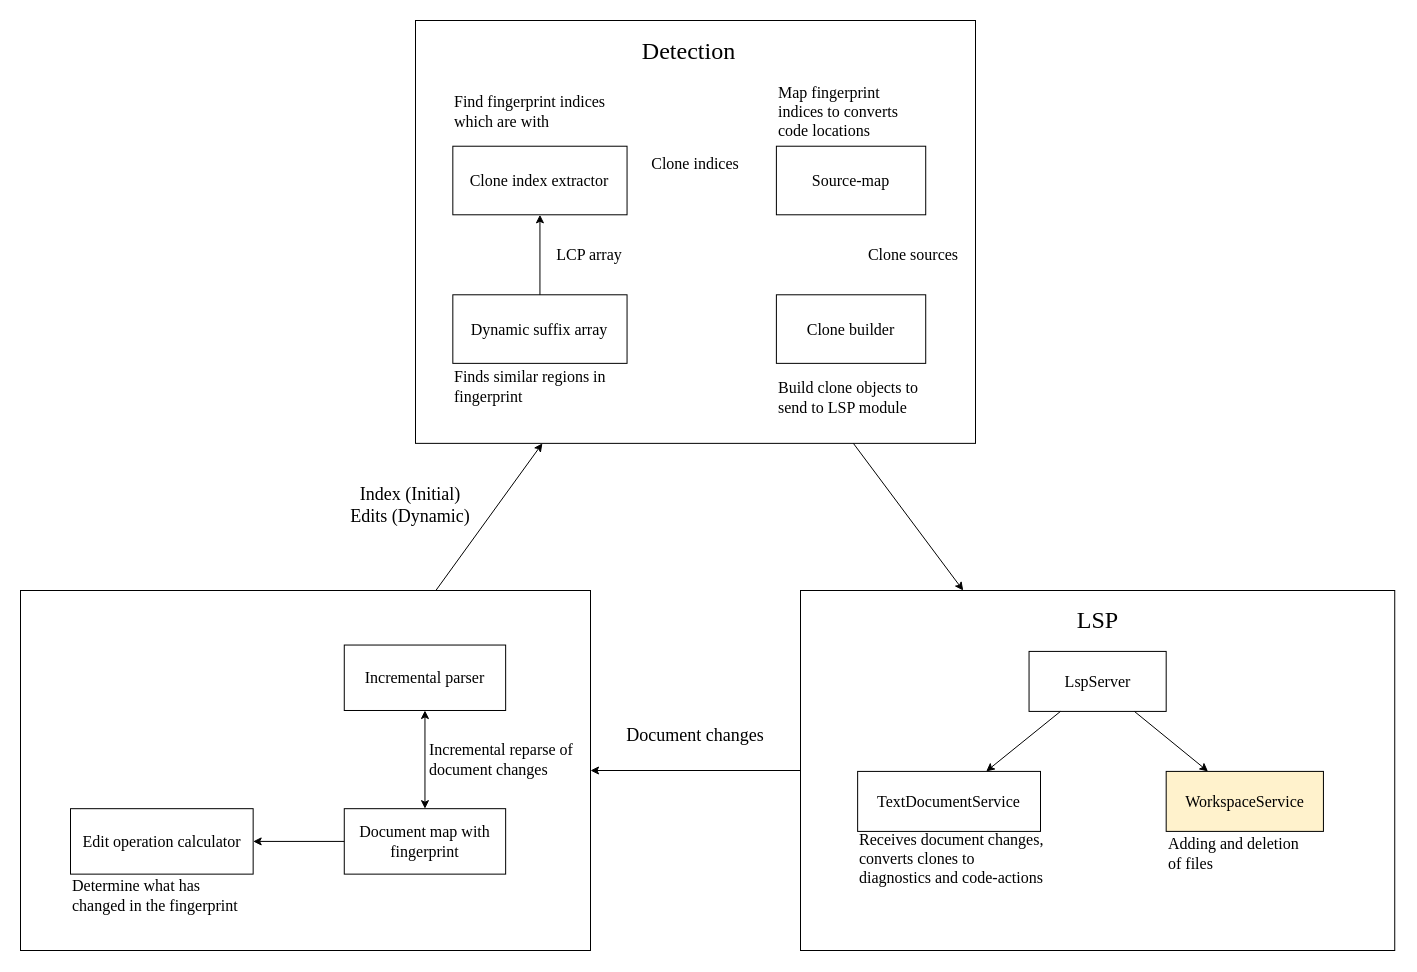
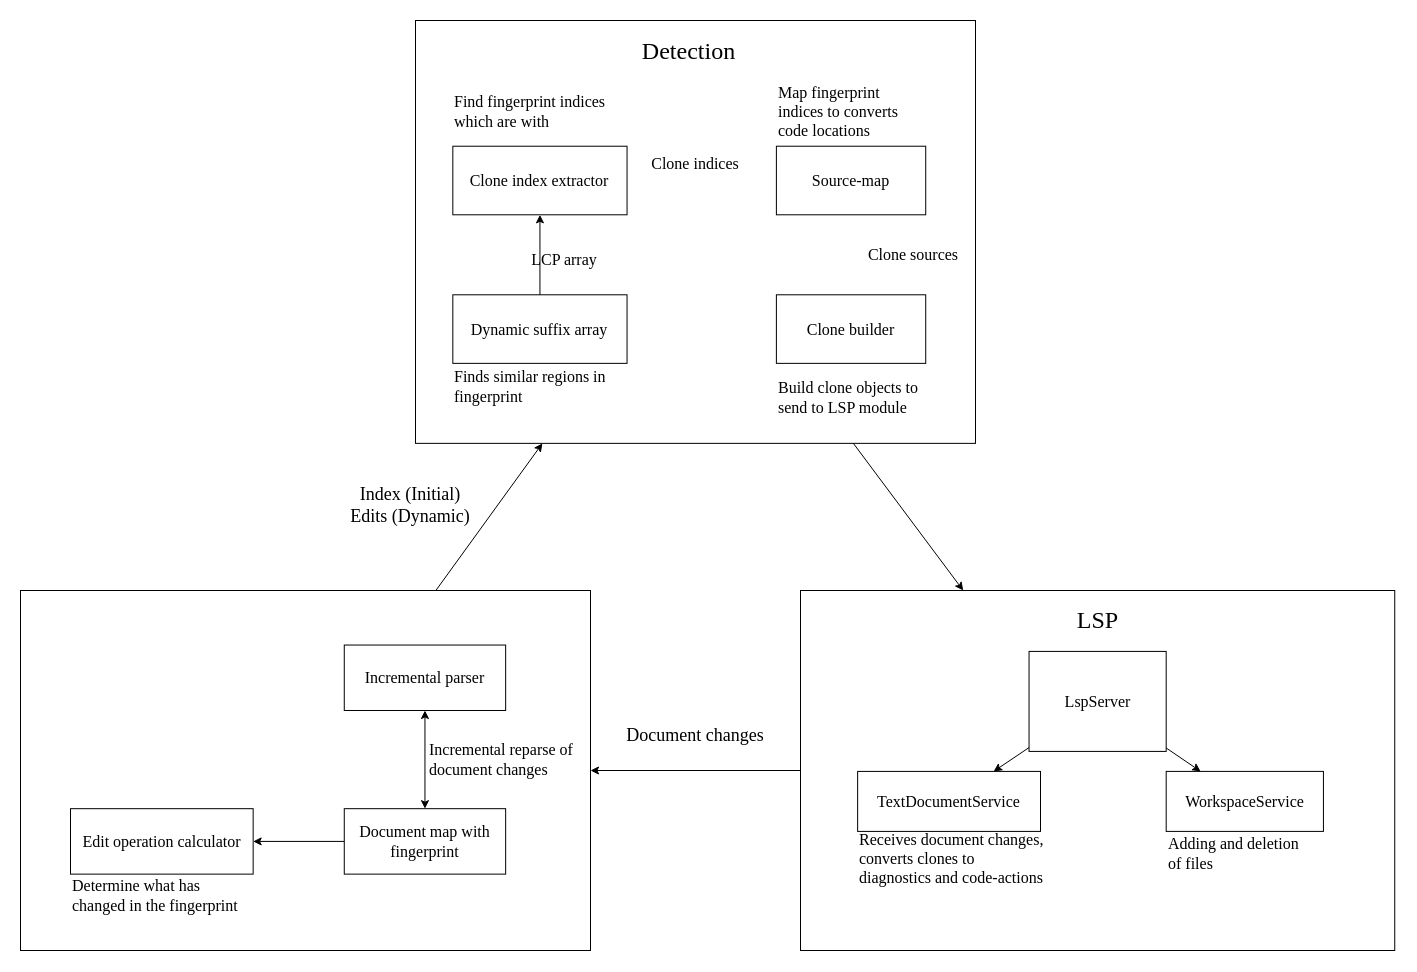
(590, 255) -> (565, 260)
(1098, 681) -> (1098, 701)
(1245, 801) -> (1245, 801)
